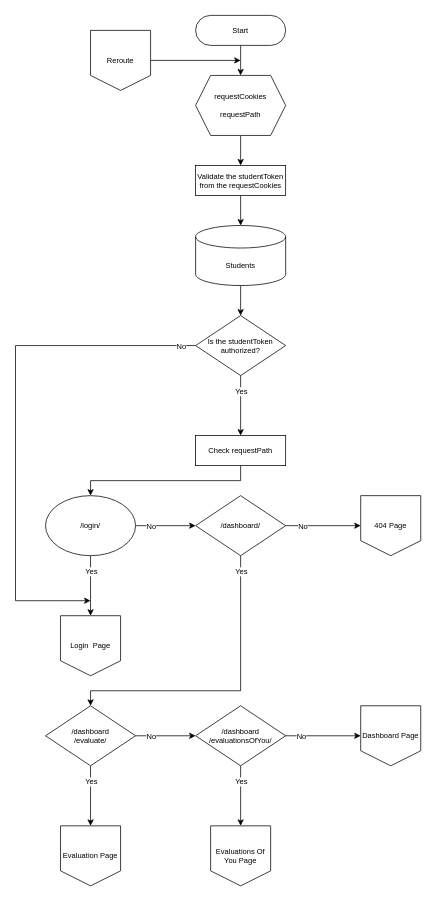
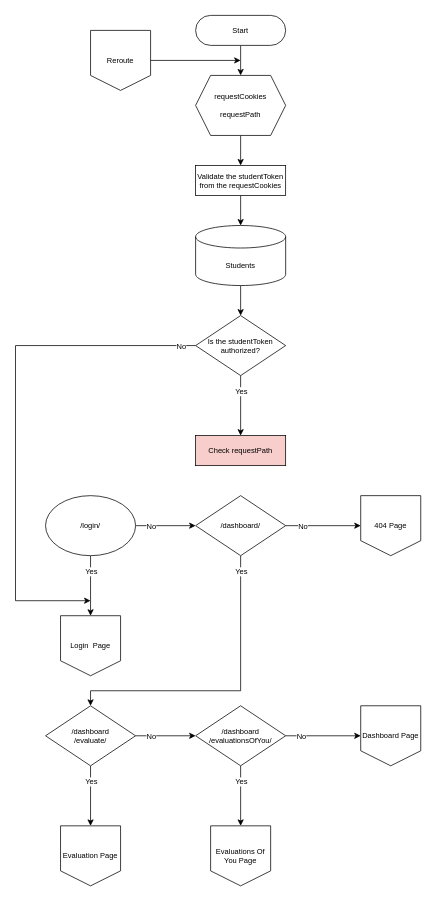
(240, 450) -> (240, 450)
(168, 480) -> none
